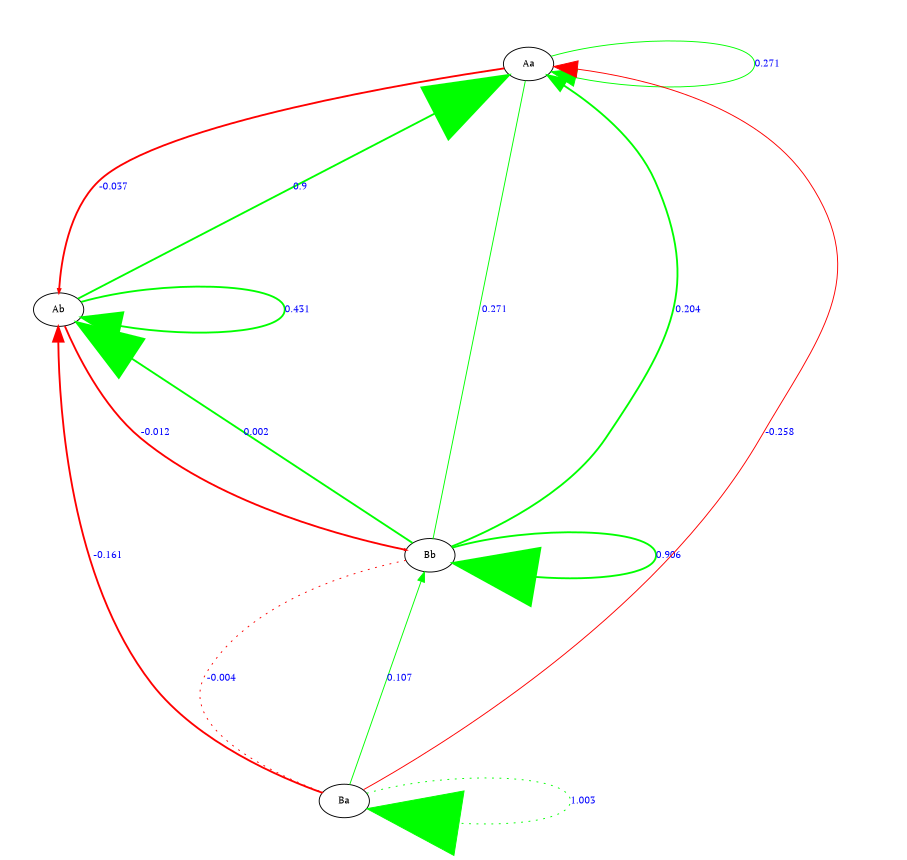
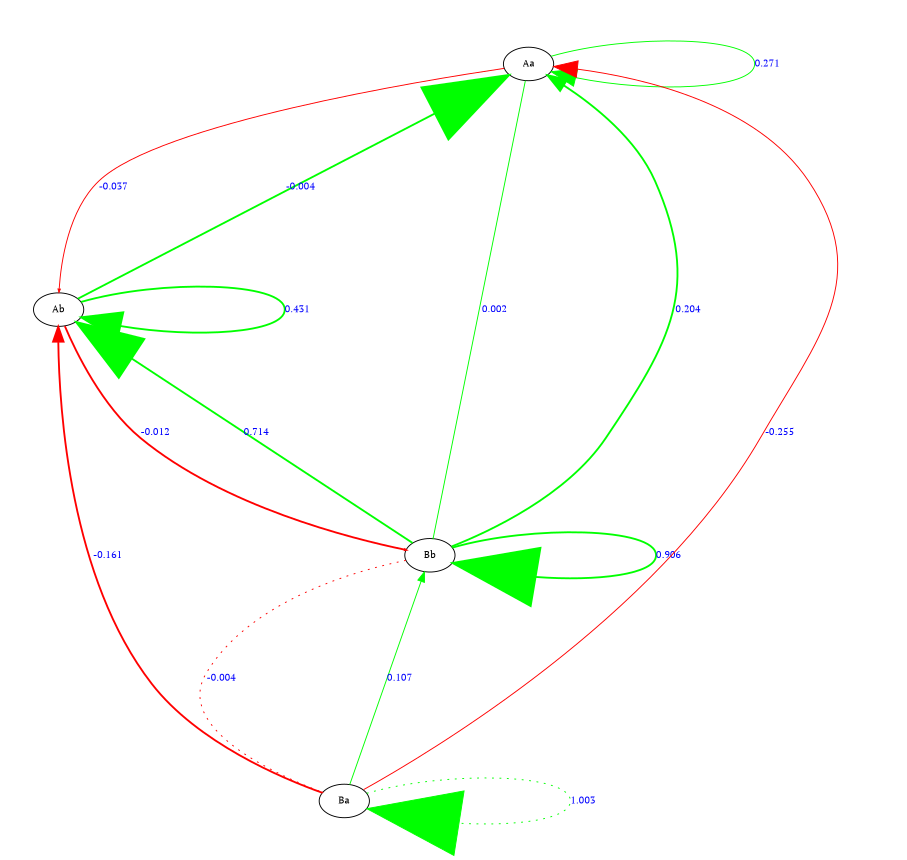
(239, 121) -> (239, 121)
(301, 187) -> (301, 187)
(495, 310) -> (495, 310)
(257, 432) -> (257, 432)
(780, 432) -> (780, 432)
